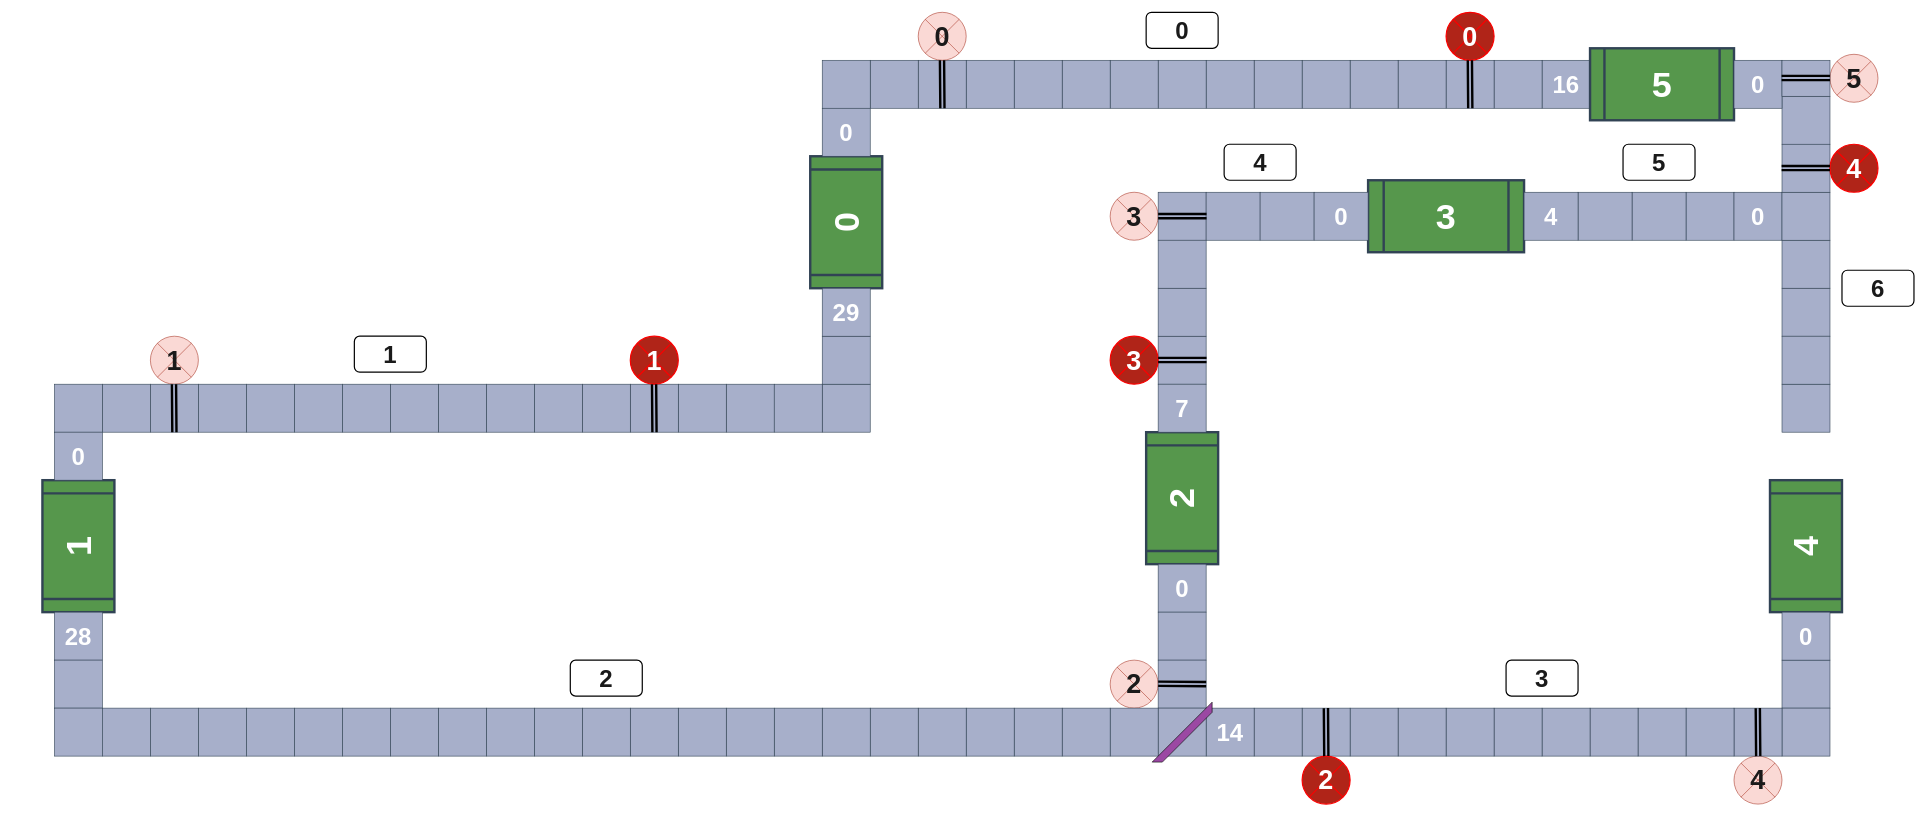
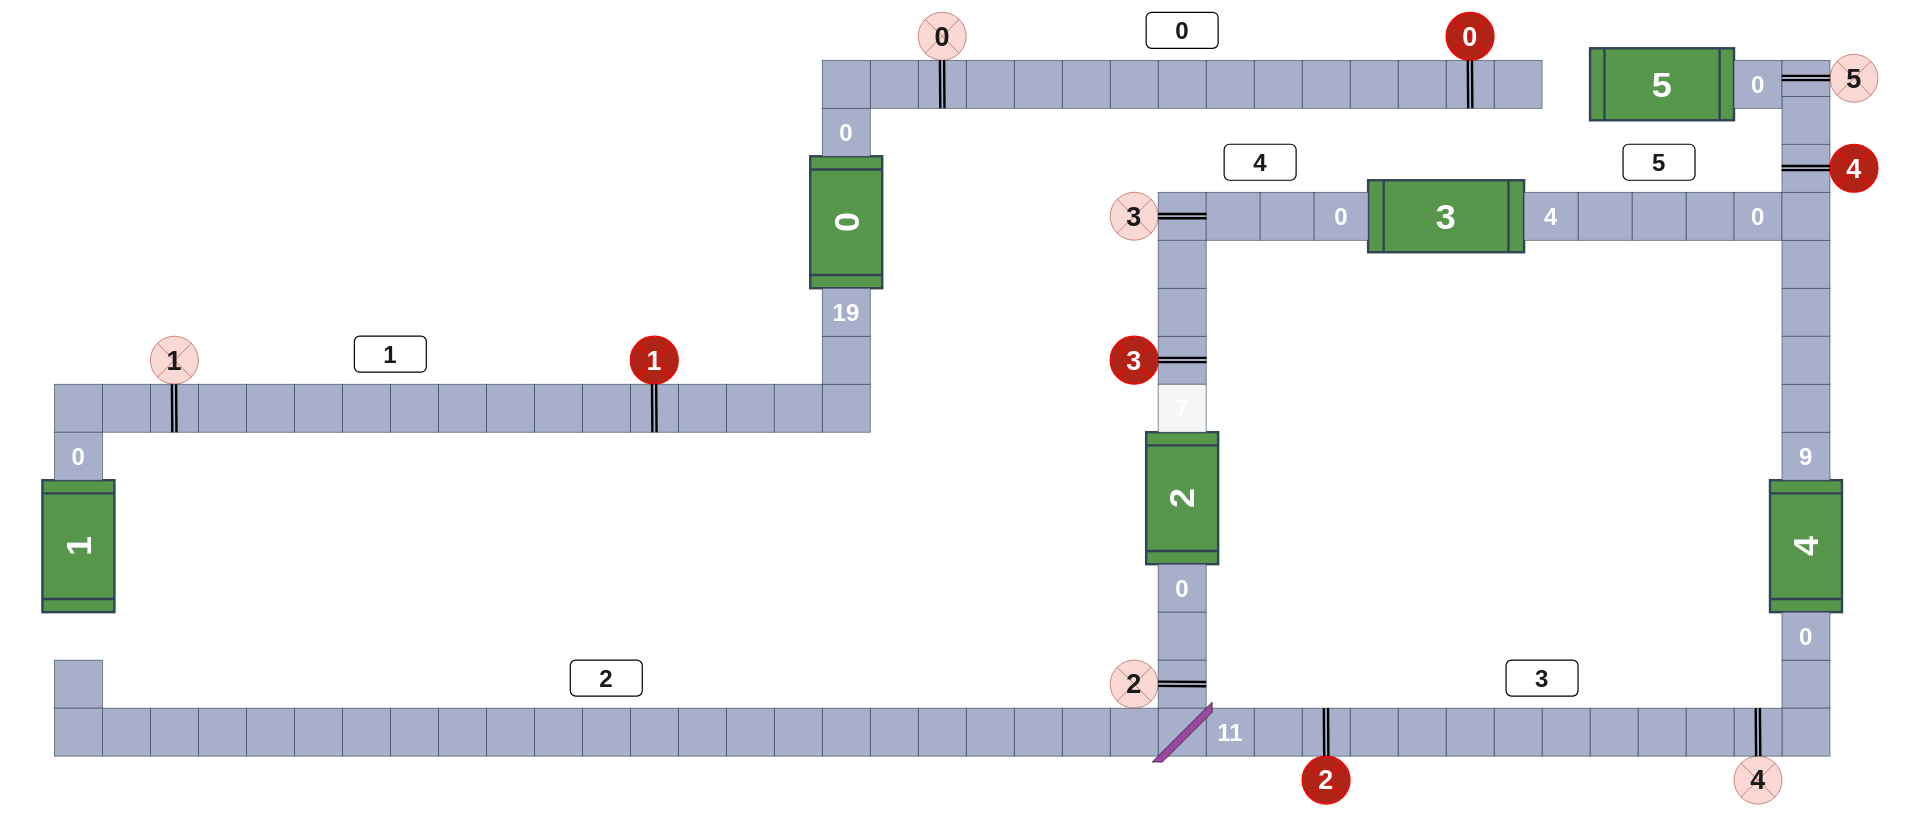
(1566, 84) -> none
(1878, 288) -> none
(846, 312) -> (846, 312)
(1182, 408) -> (1182, 408)
none -> (1806, 456)
(78, 636) -> none
(1230, 732) -> (1230, 732)
